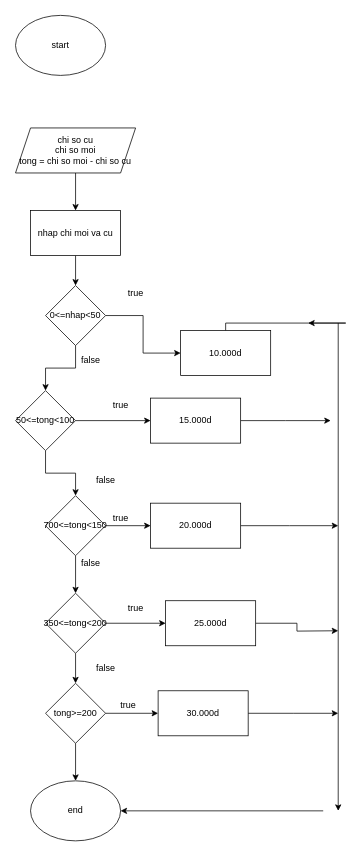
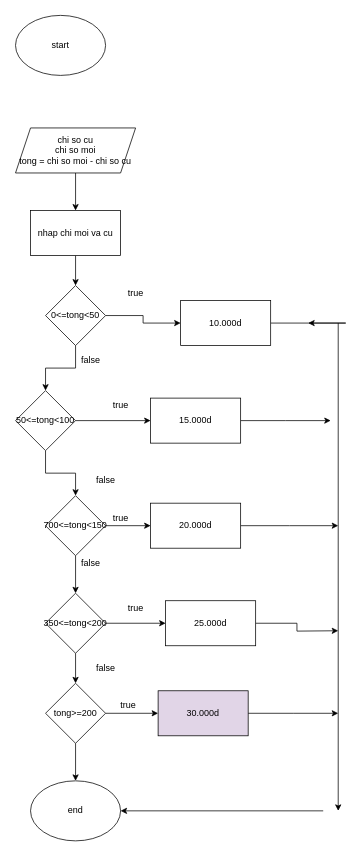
(75, 315) -> (75, 315)
(225, 353) -> (225, 323)
(203, 713) -> (203, 713)
